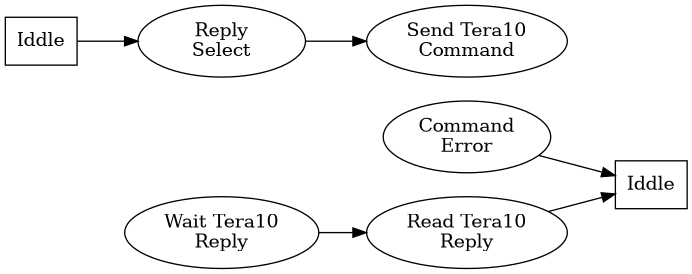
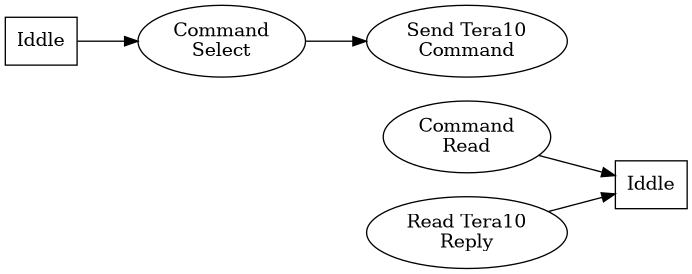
(222, 41) -> (222, 41)
(467, 137) -> (467, 137)
(222, 233) -> none
